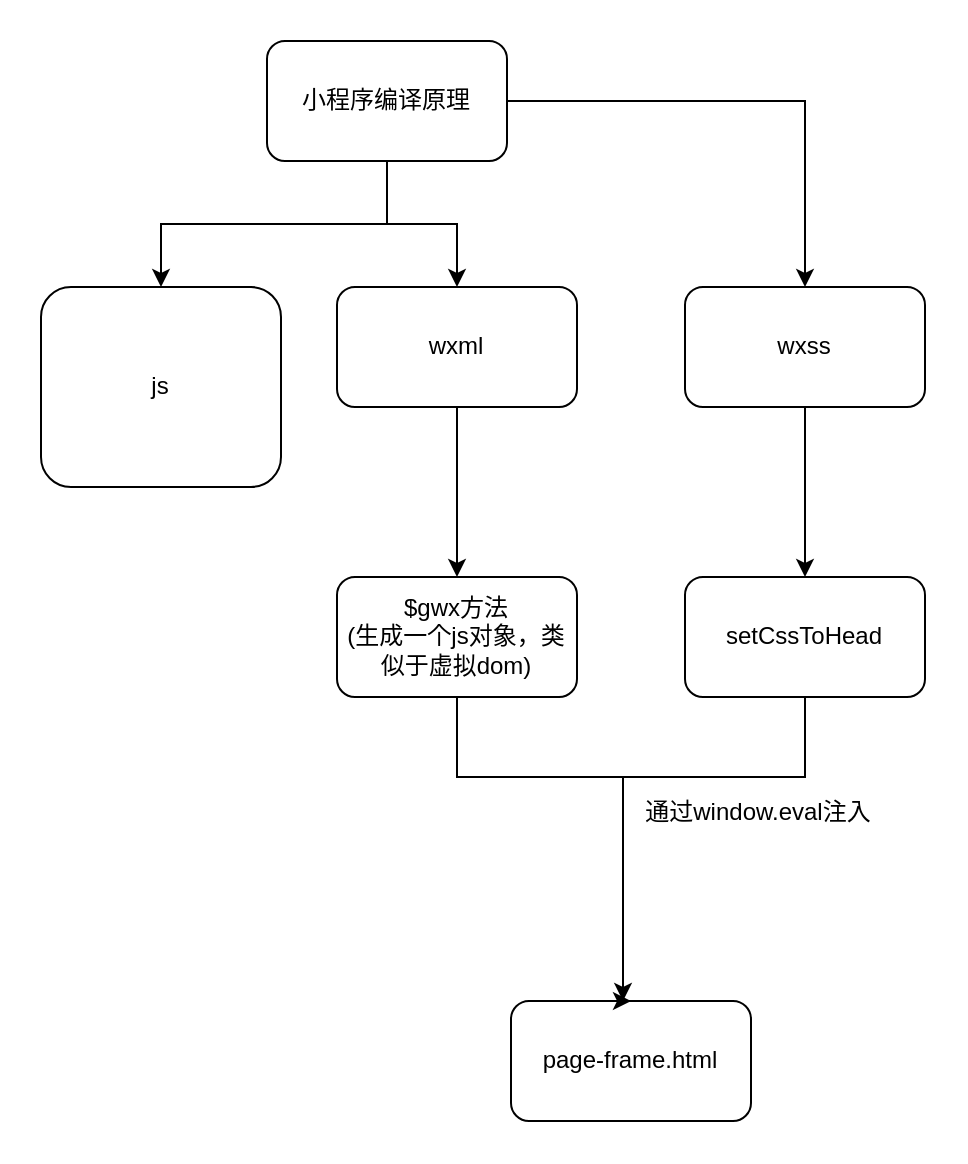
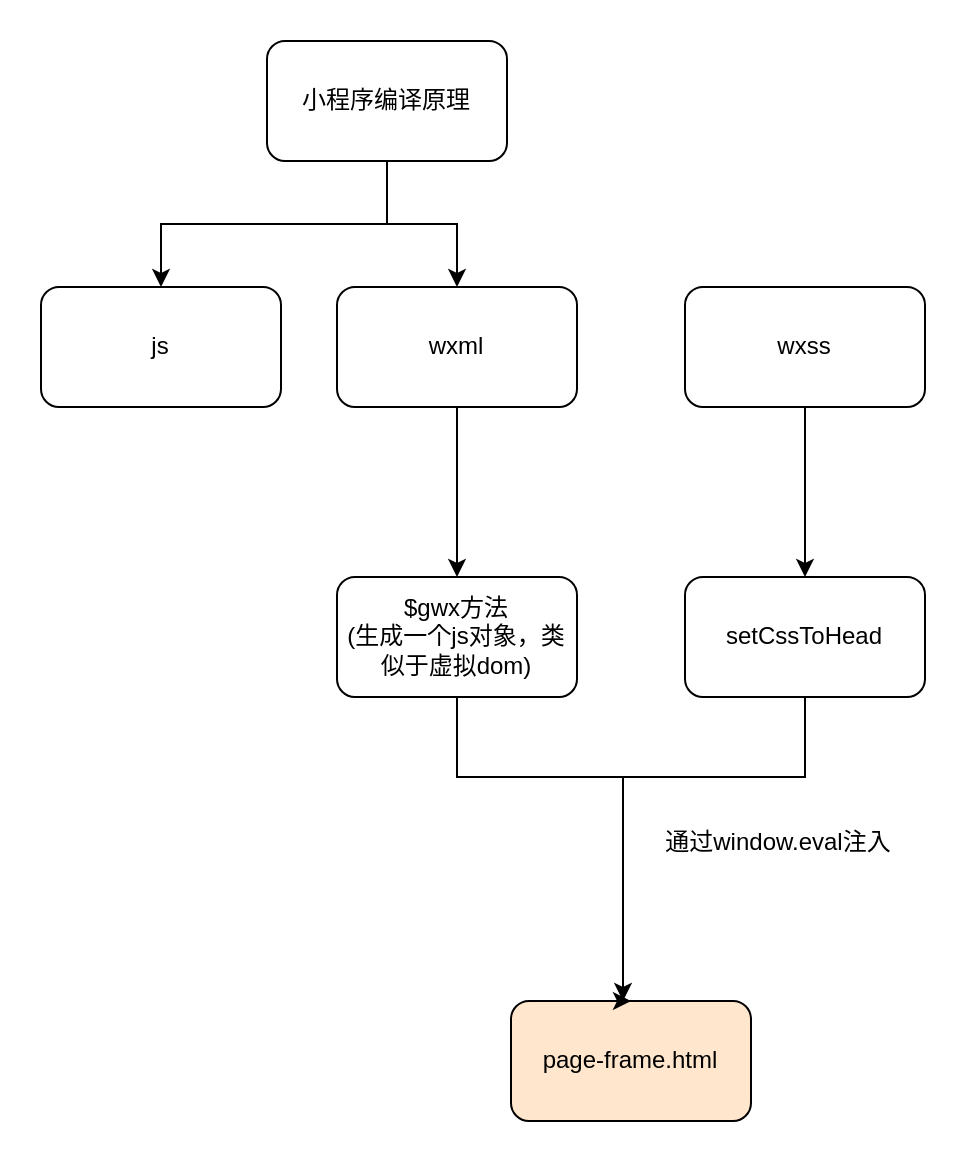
(742, 101) -> none
(161, 387) -> (161, 347)
(759, 813) -> (779, 843)
(631, 1061) -> (631, 1061)
